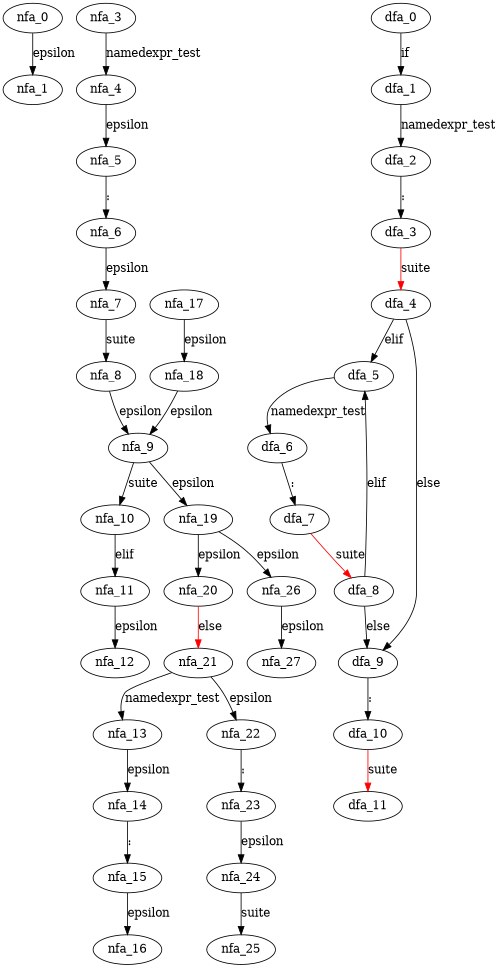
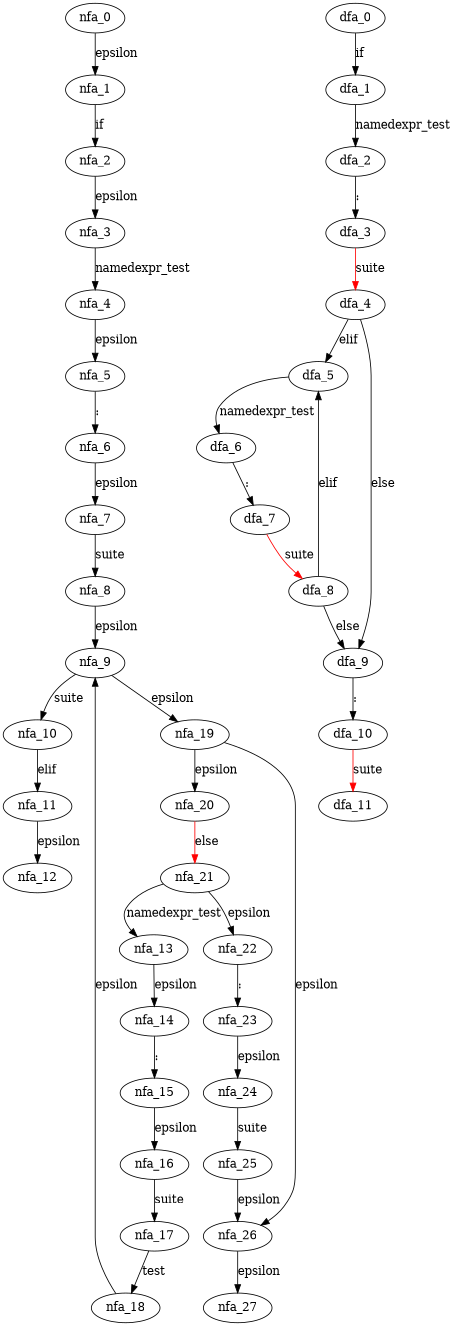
none -> (95, 161)
(206, 341) -> (154, 1272)
none -> (155, 1196)
none -> (238, 1196)
